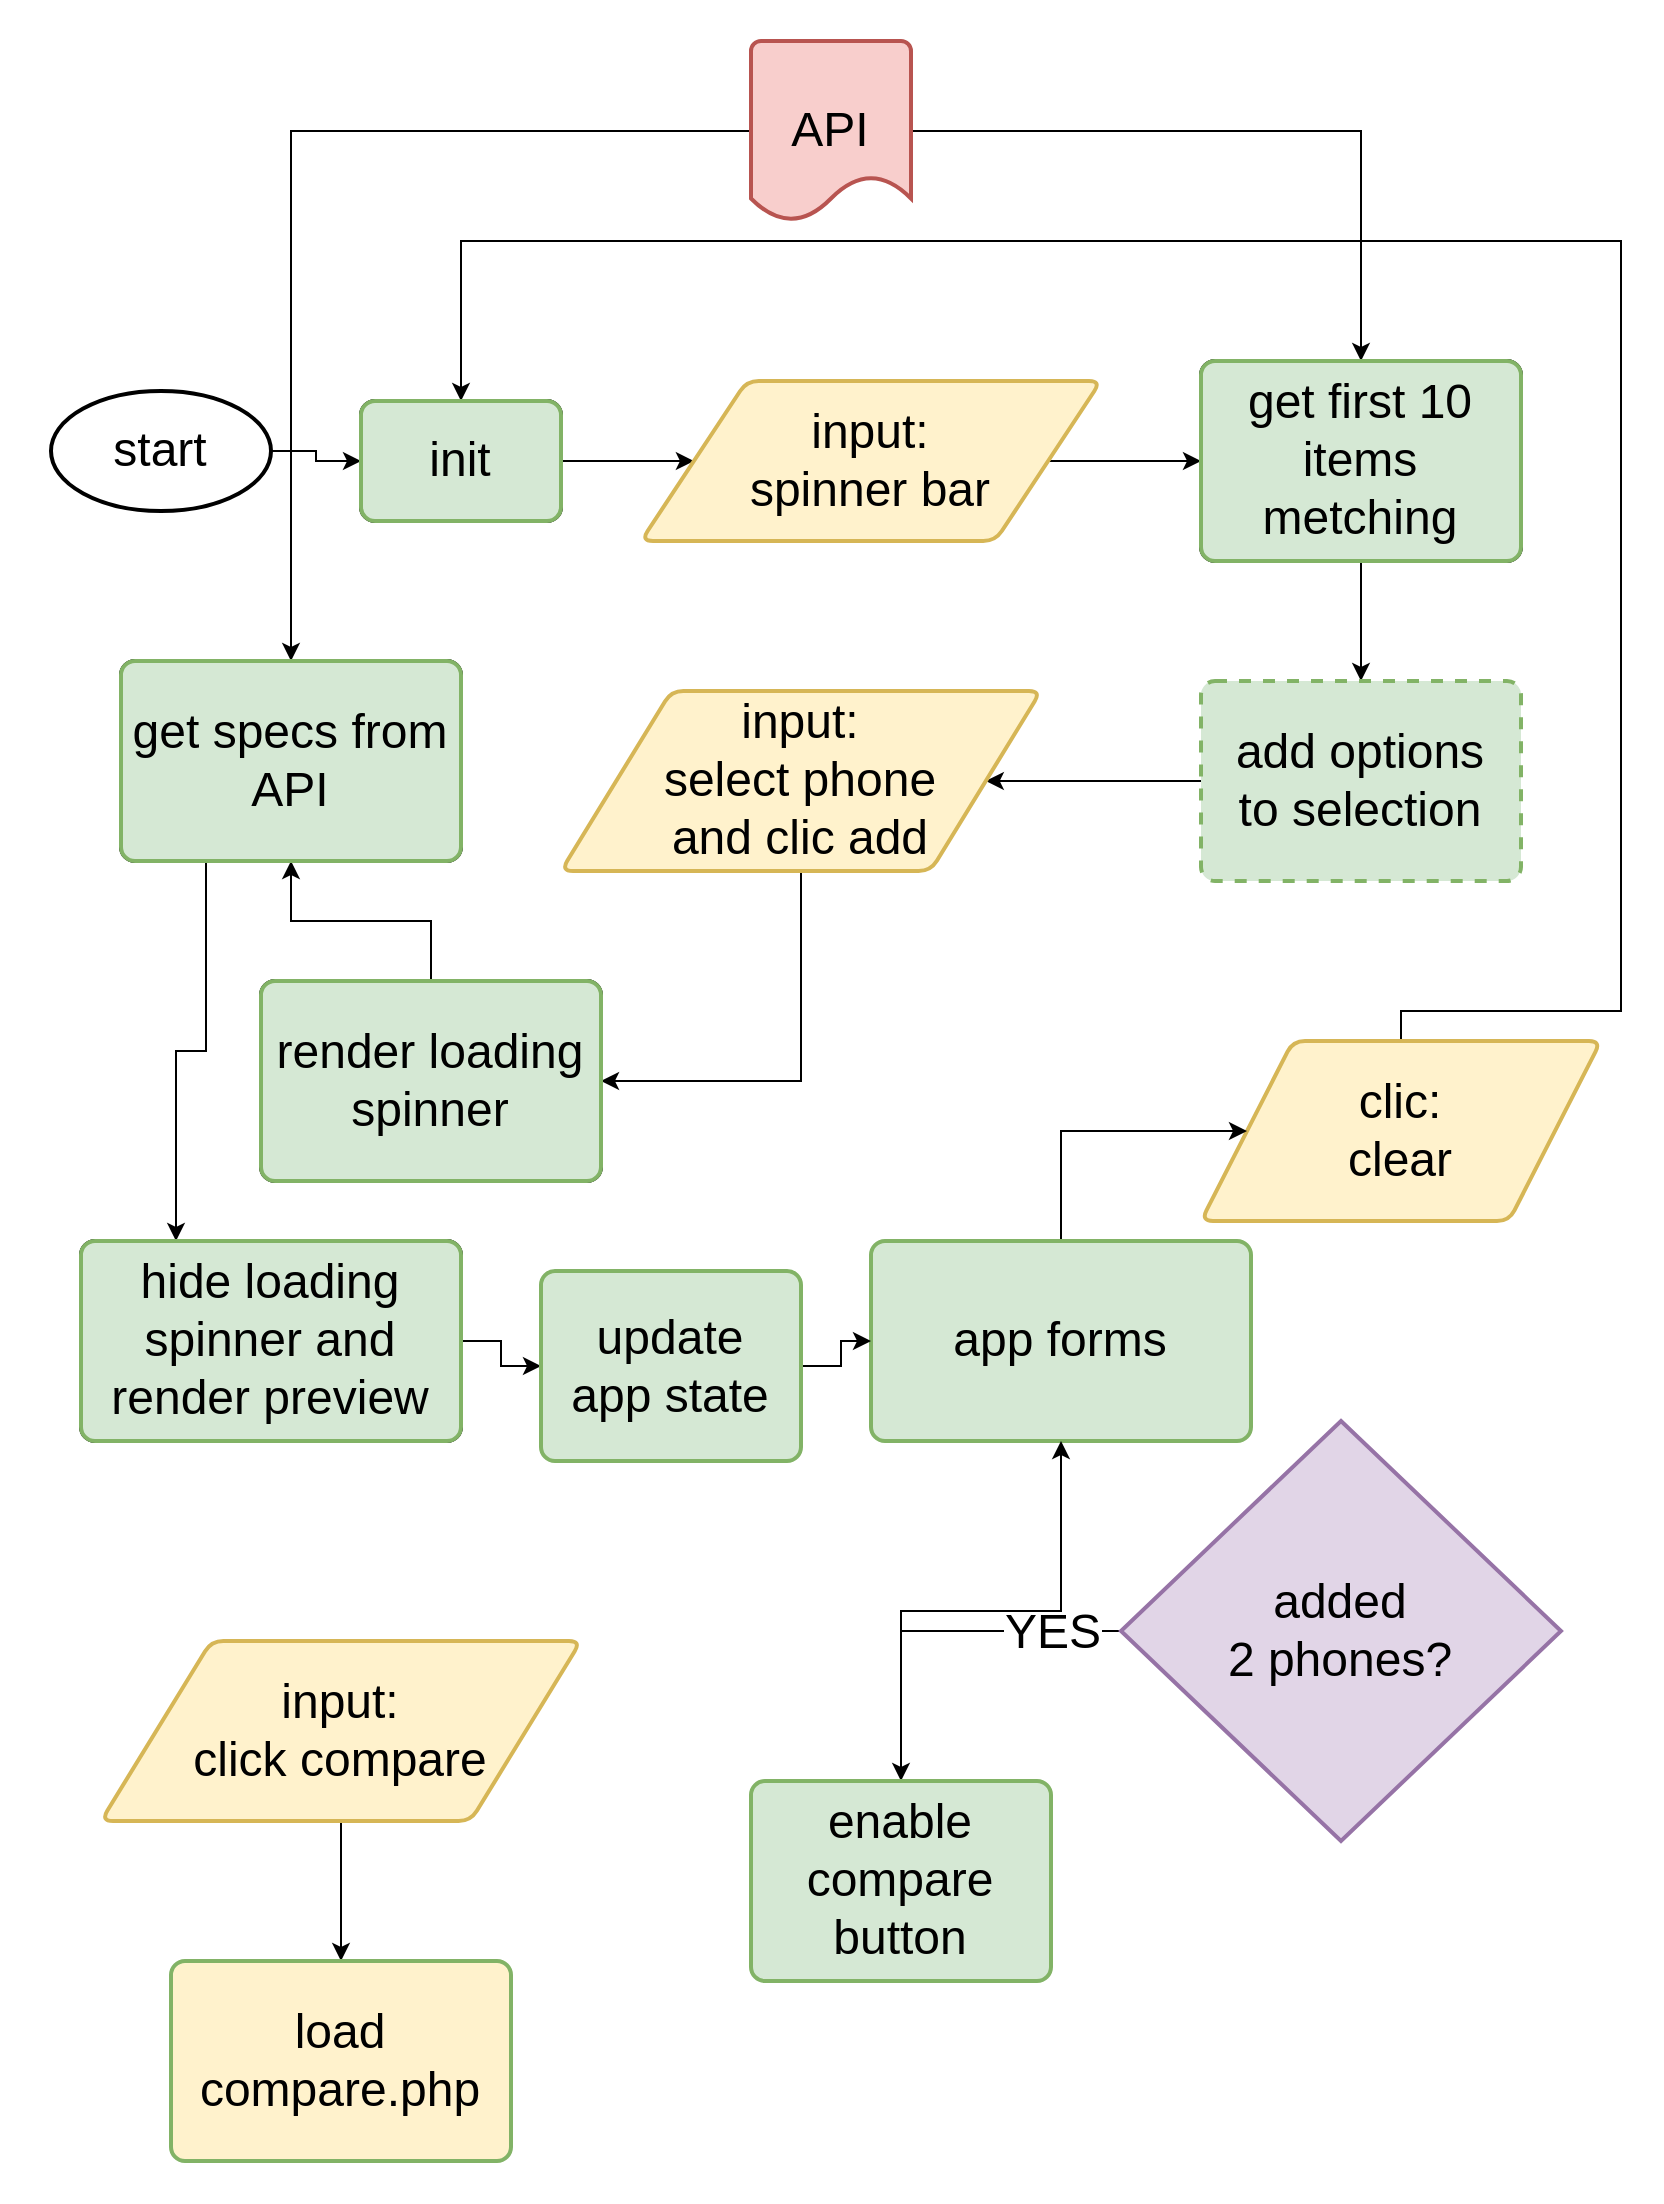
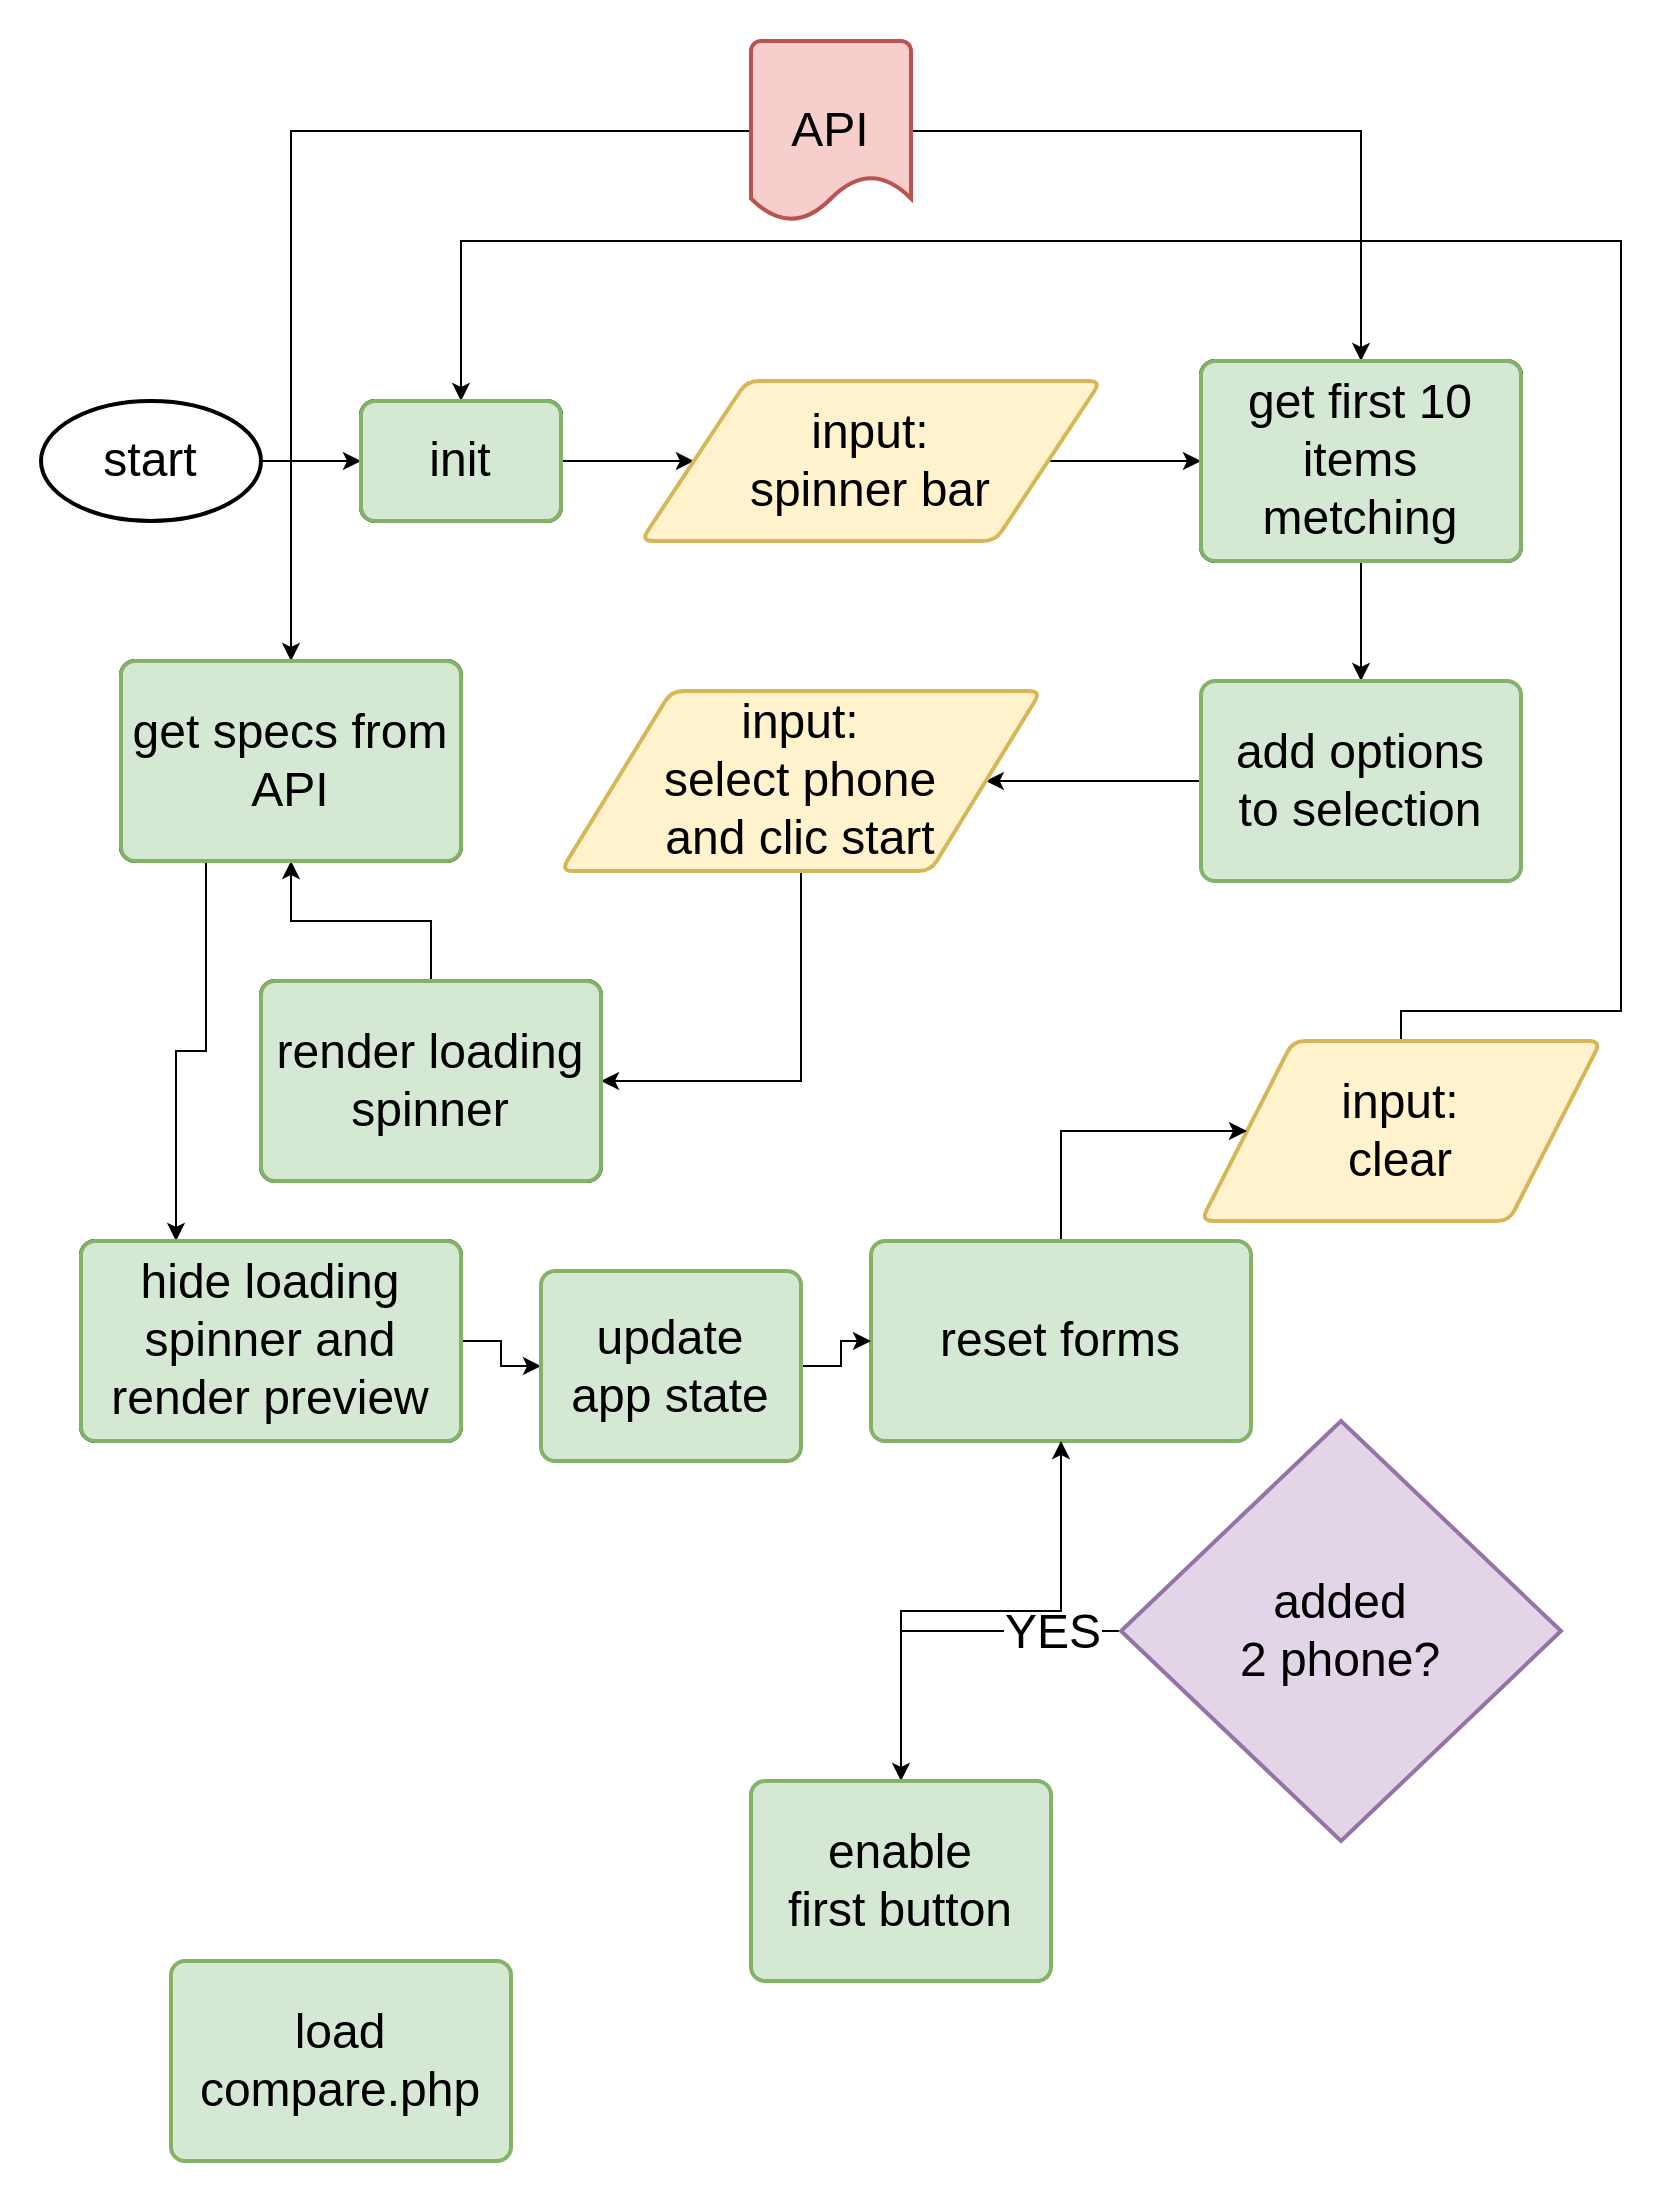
(161, 451) -> (151, 461)
(801, 781) -> (801, 781)
(1361, 781) -> (1361, 781)
(1401, 1131) -> (1401, 1131)
(1061, 1341) -> (1061, 1341)
(1341, 1631) -> (1341, 1631)
(341, 1731) -> none
(901, 1881) -> (901, 1881)
(341, 1884) -> none
(341, 2061) -> (341, 2061)
